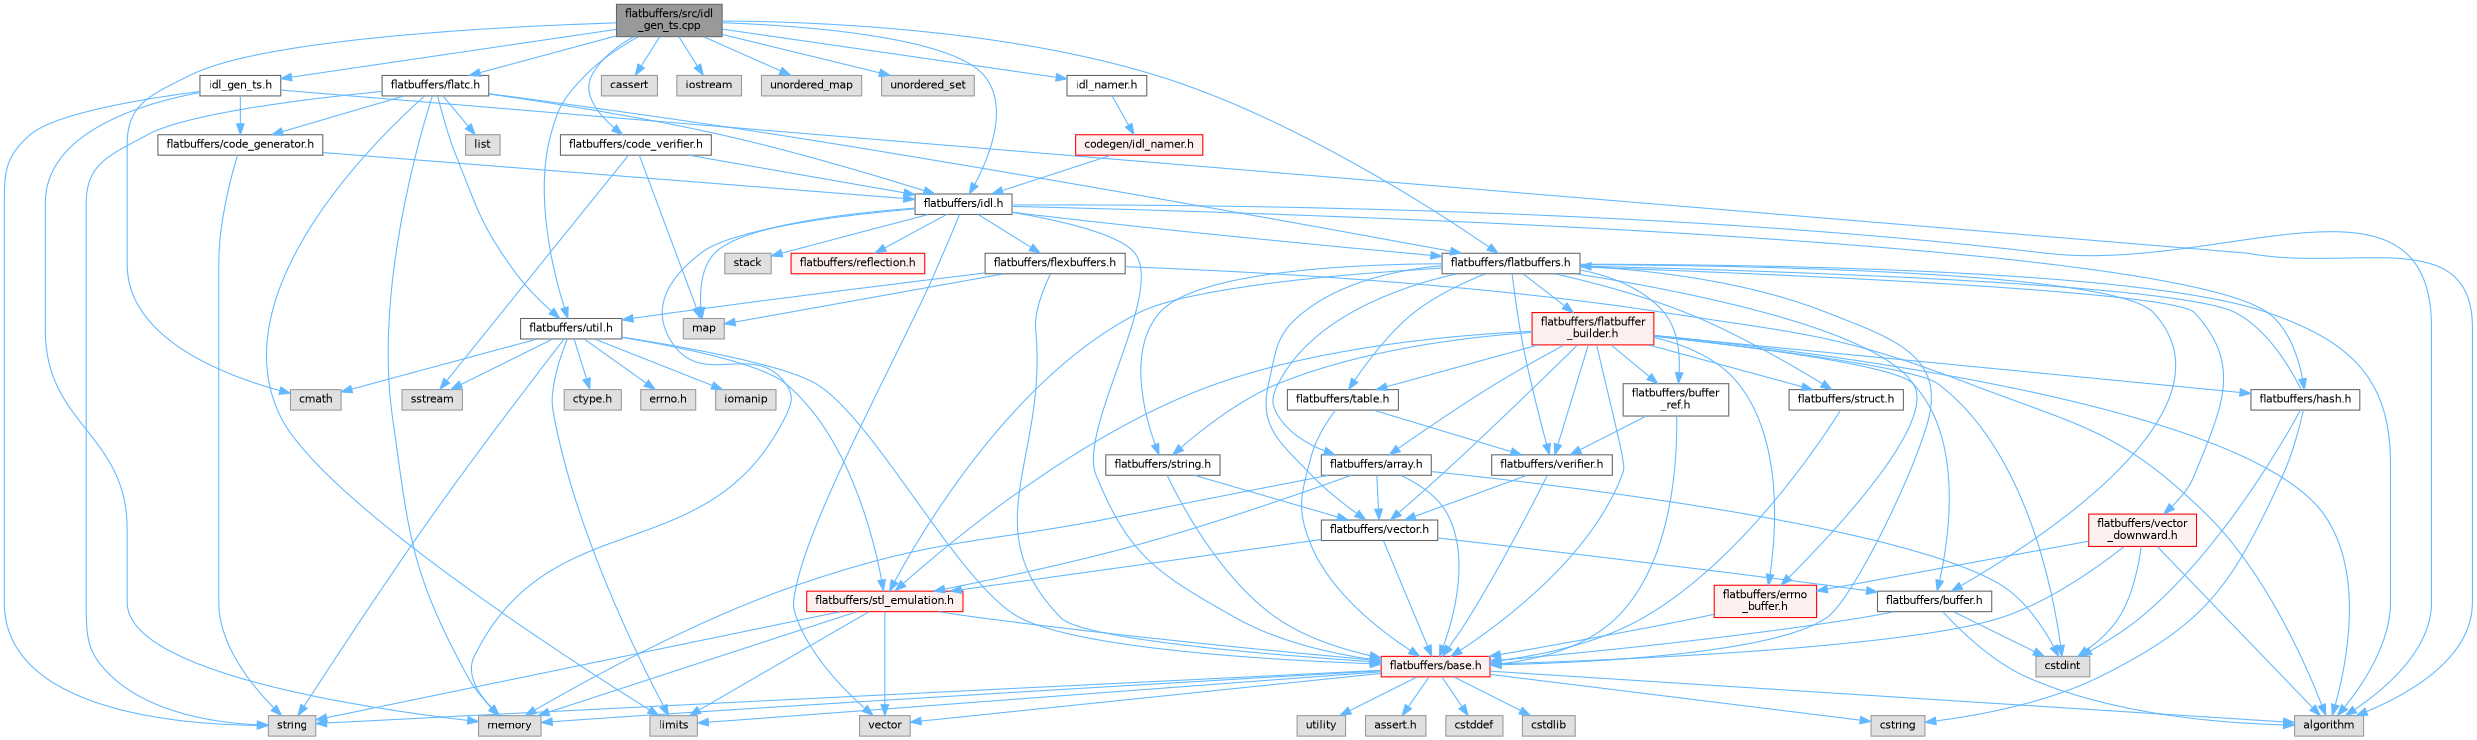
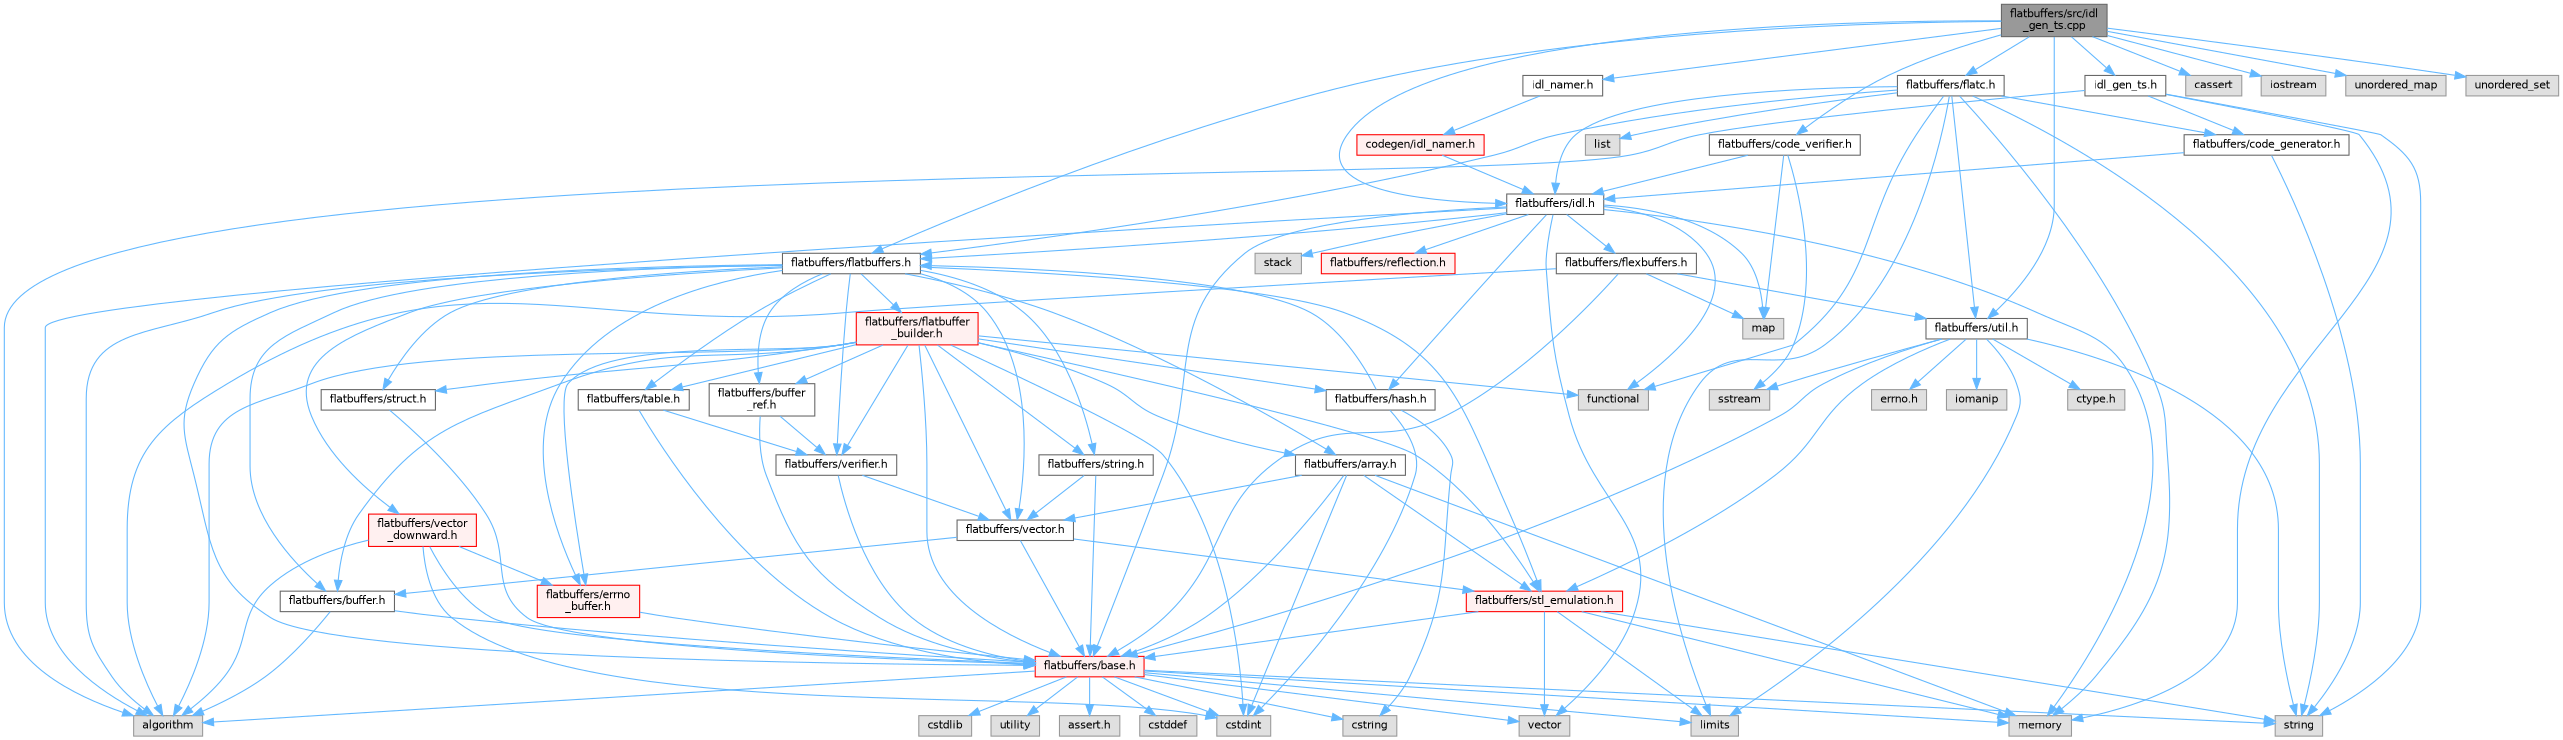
(316, 400) -> none
none -> (1613, 400)
(1994, 632) -> (1161, 694)
